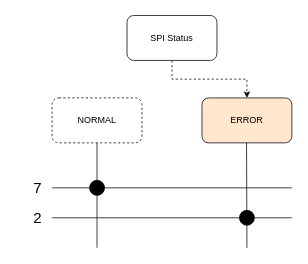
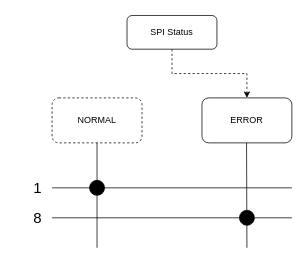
(172, 38) -> (172, 32)
(247, 120) -> (247, 120)
(38, 188) -> (38, 188)
(38, 218) -> (38, 218)
